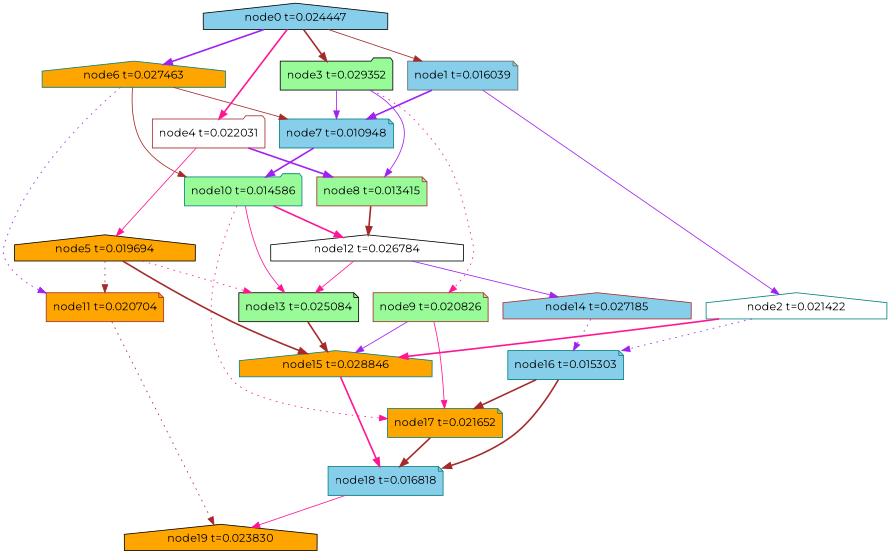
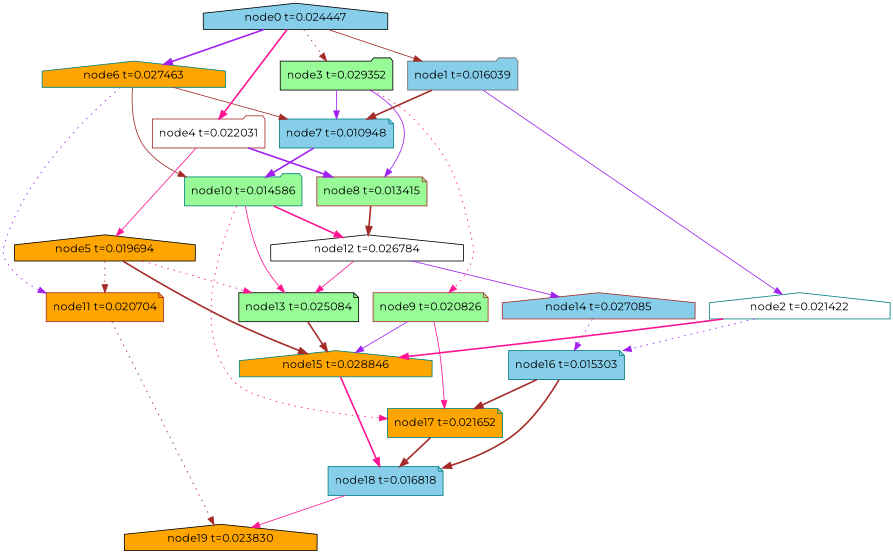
(313, 42) -> (313, 42)
(463, 76) -> (463, 76)
(403, 103) -> (403, 103)
(597, 307) -> (599, 307)
